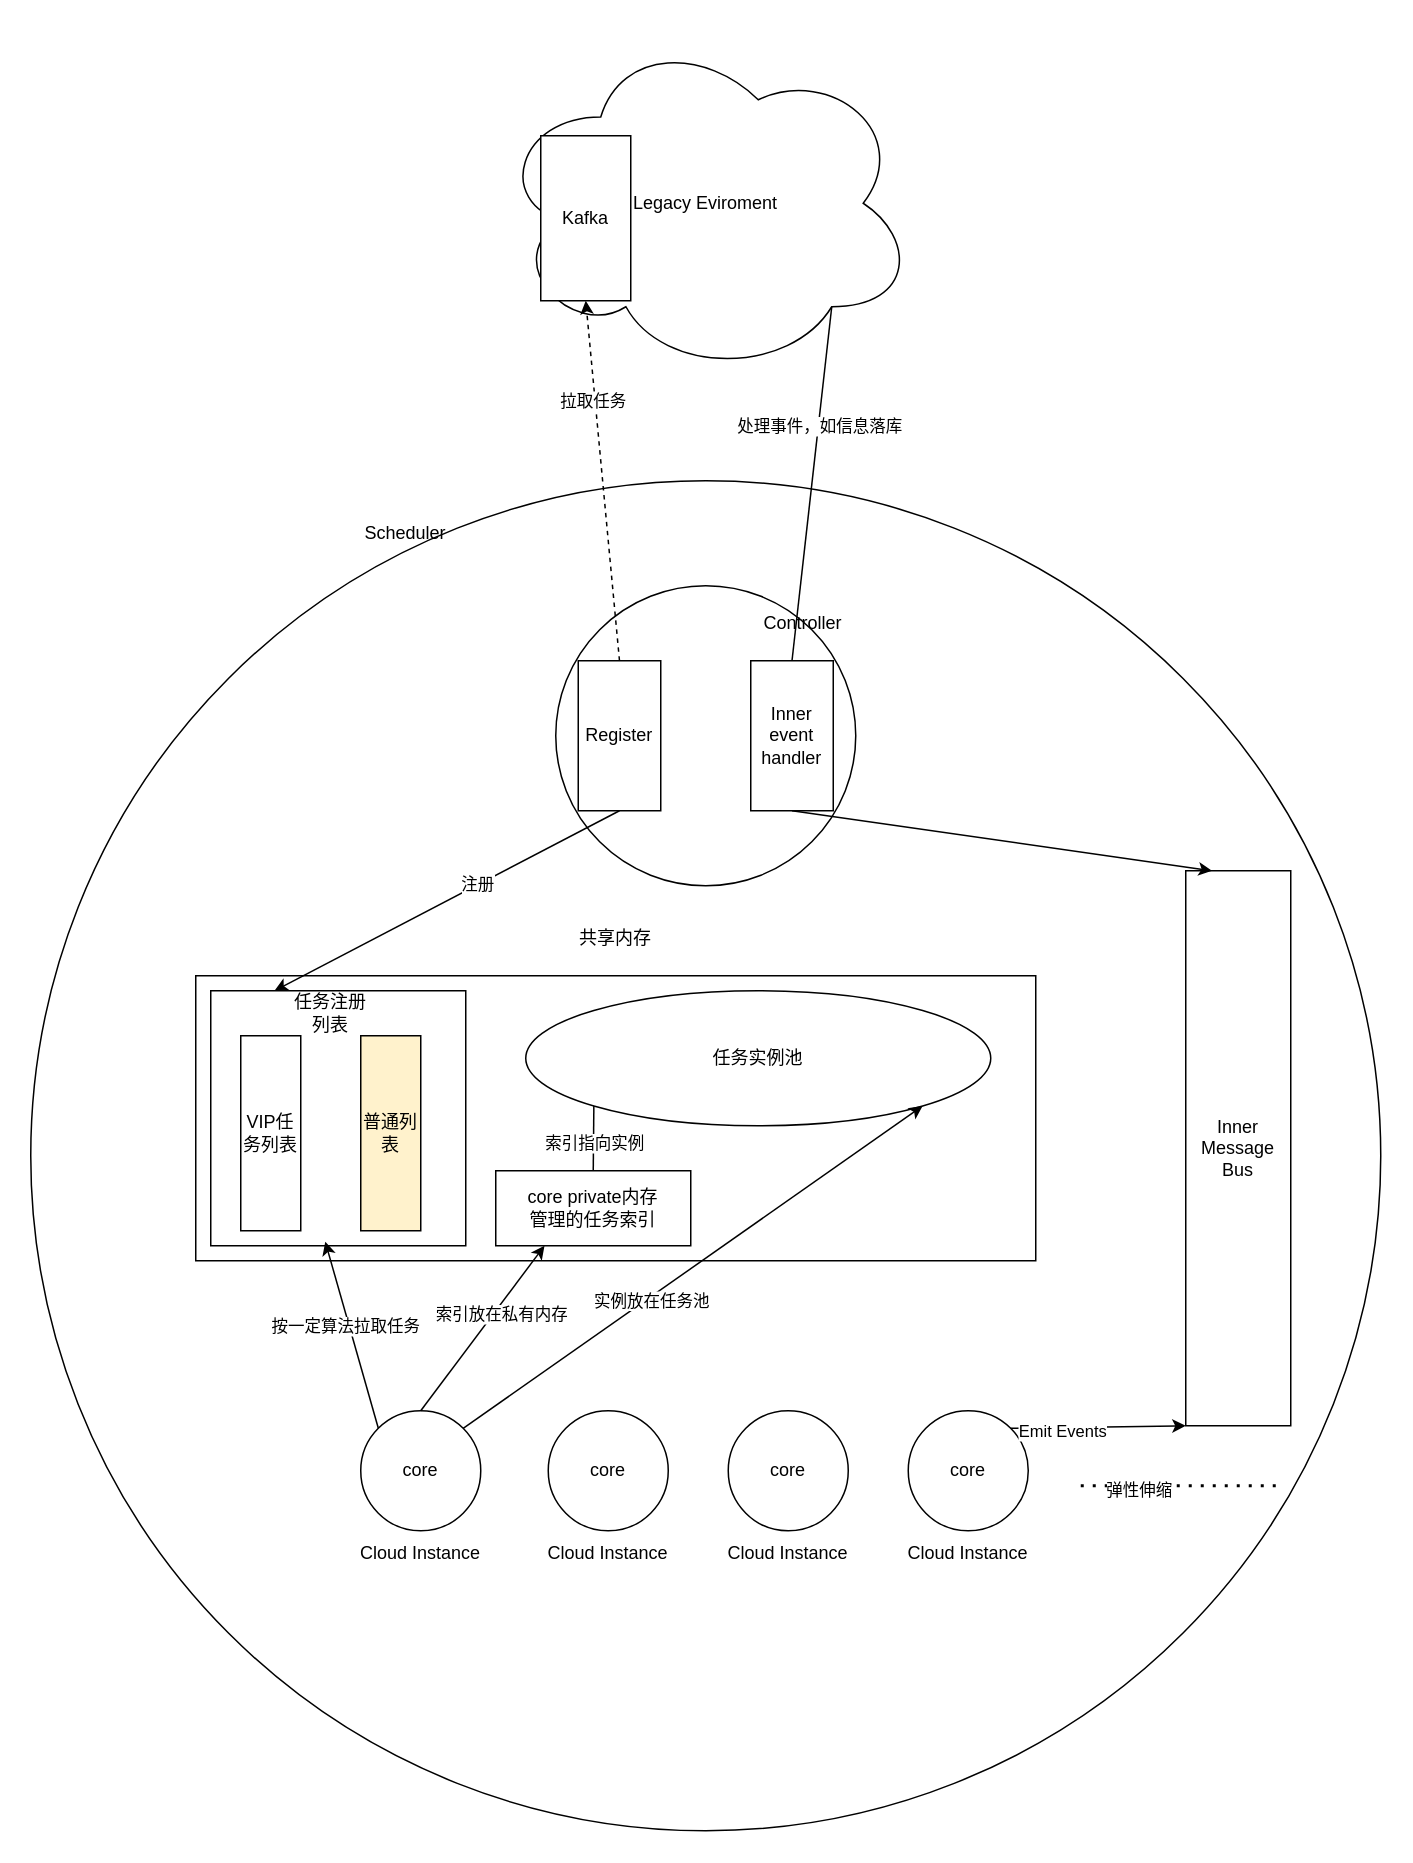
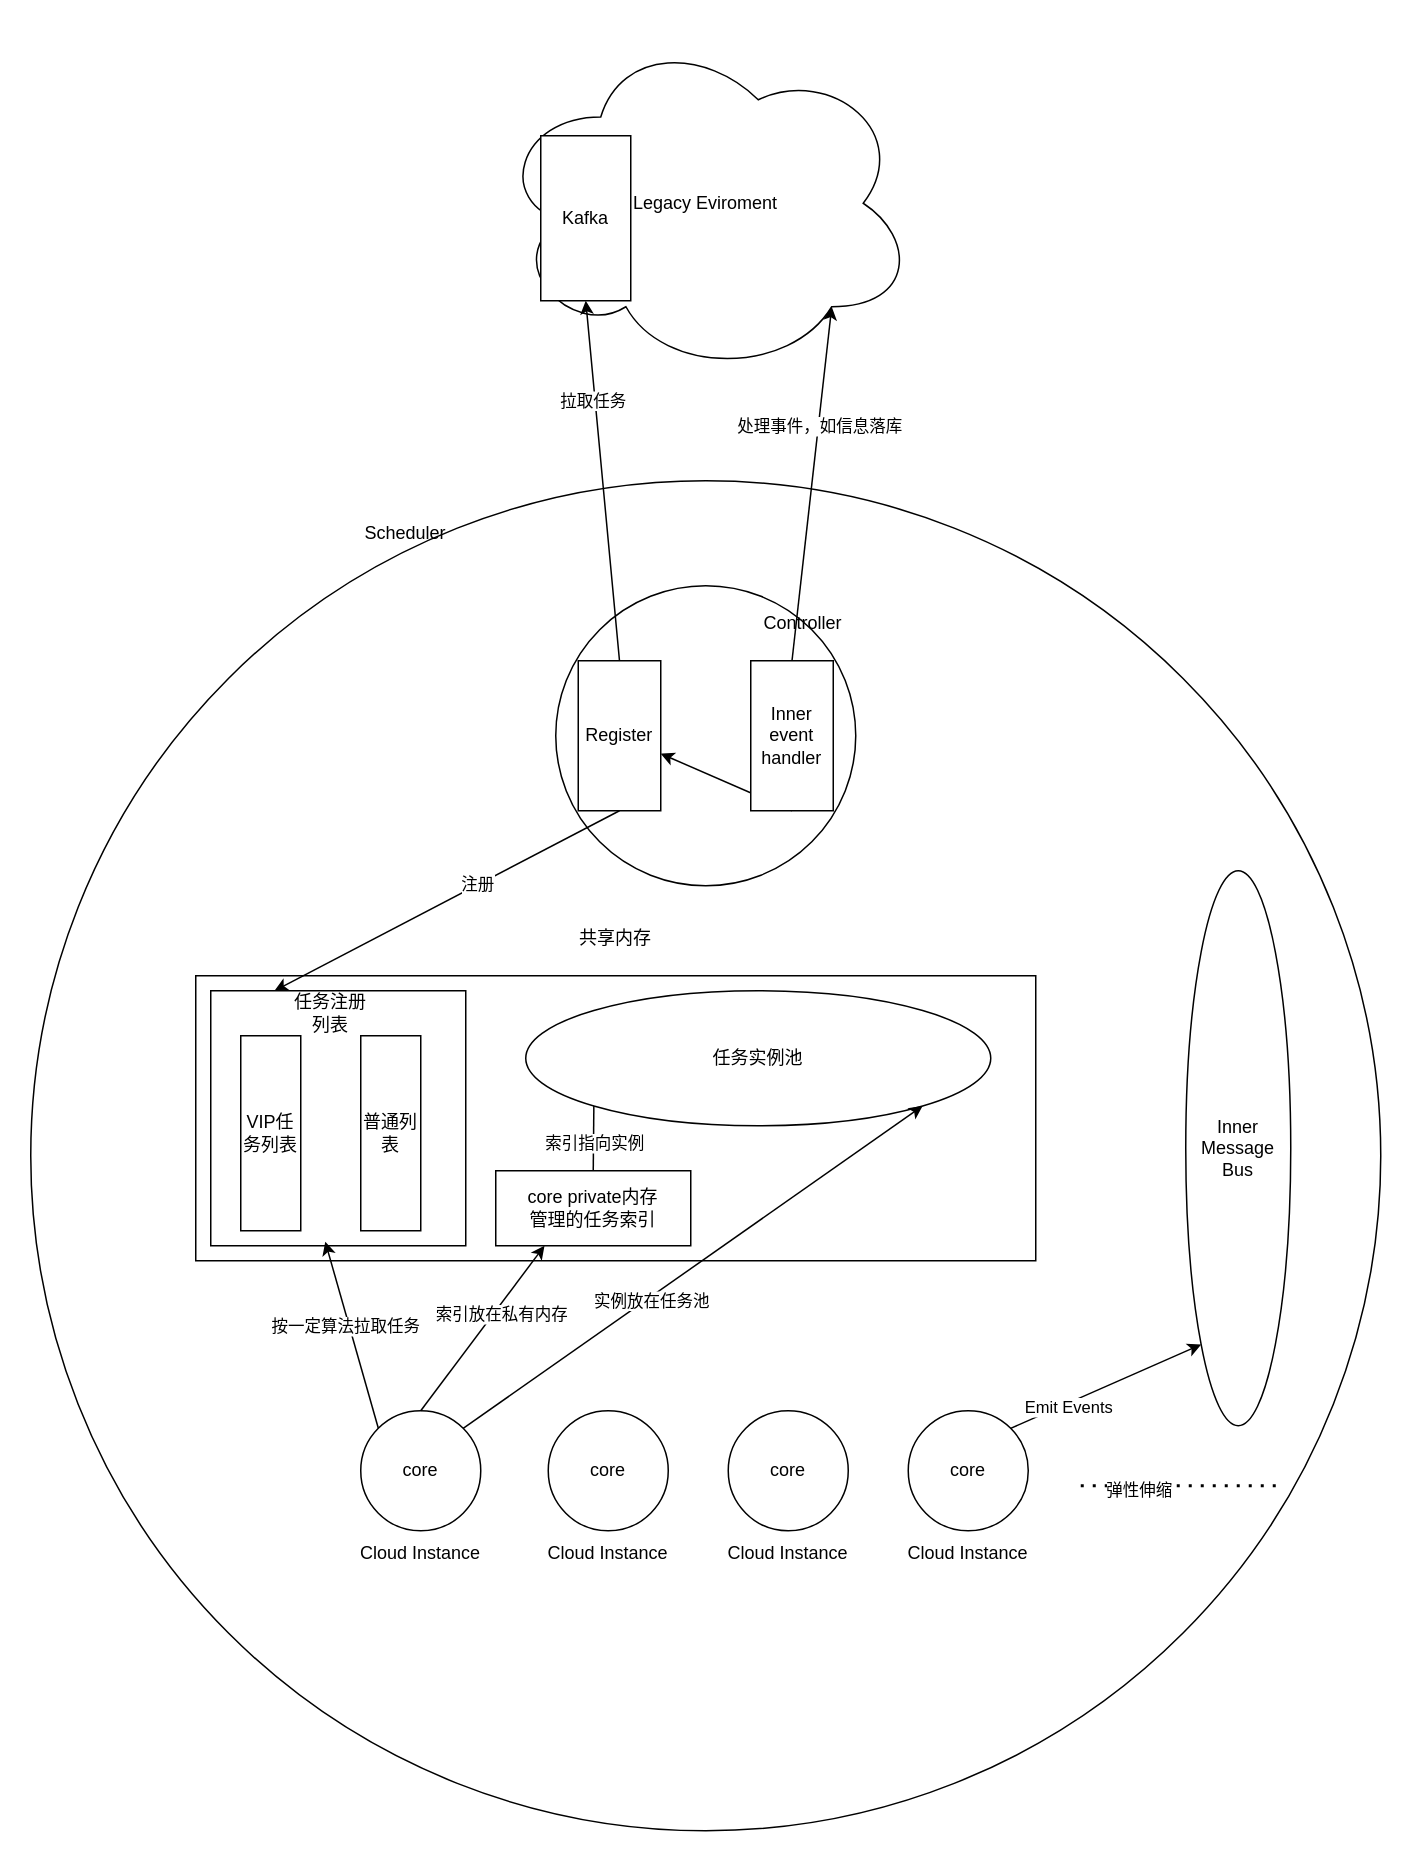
(831, 313) -> (830, 318)
(608, 533) -> (608, 533)
(999, 840) -> (711, 776)
(391, 1133) -> (391, 1133)
(1238, 1148) -> (1238, 1148)
